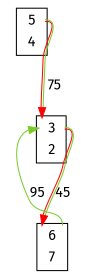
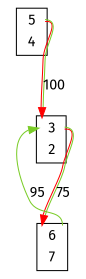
(54, 86) -> (54, 86)
(63, 193) -> (63, 193)
